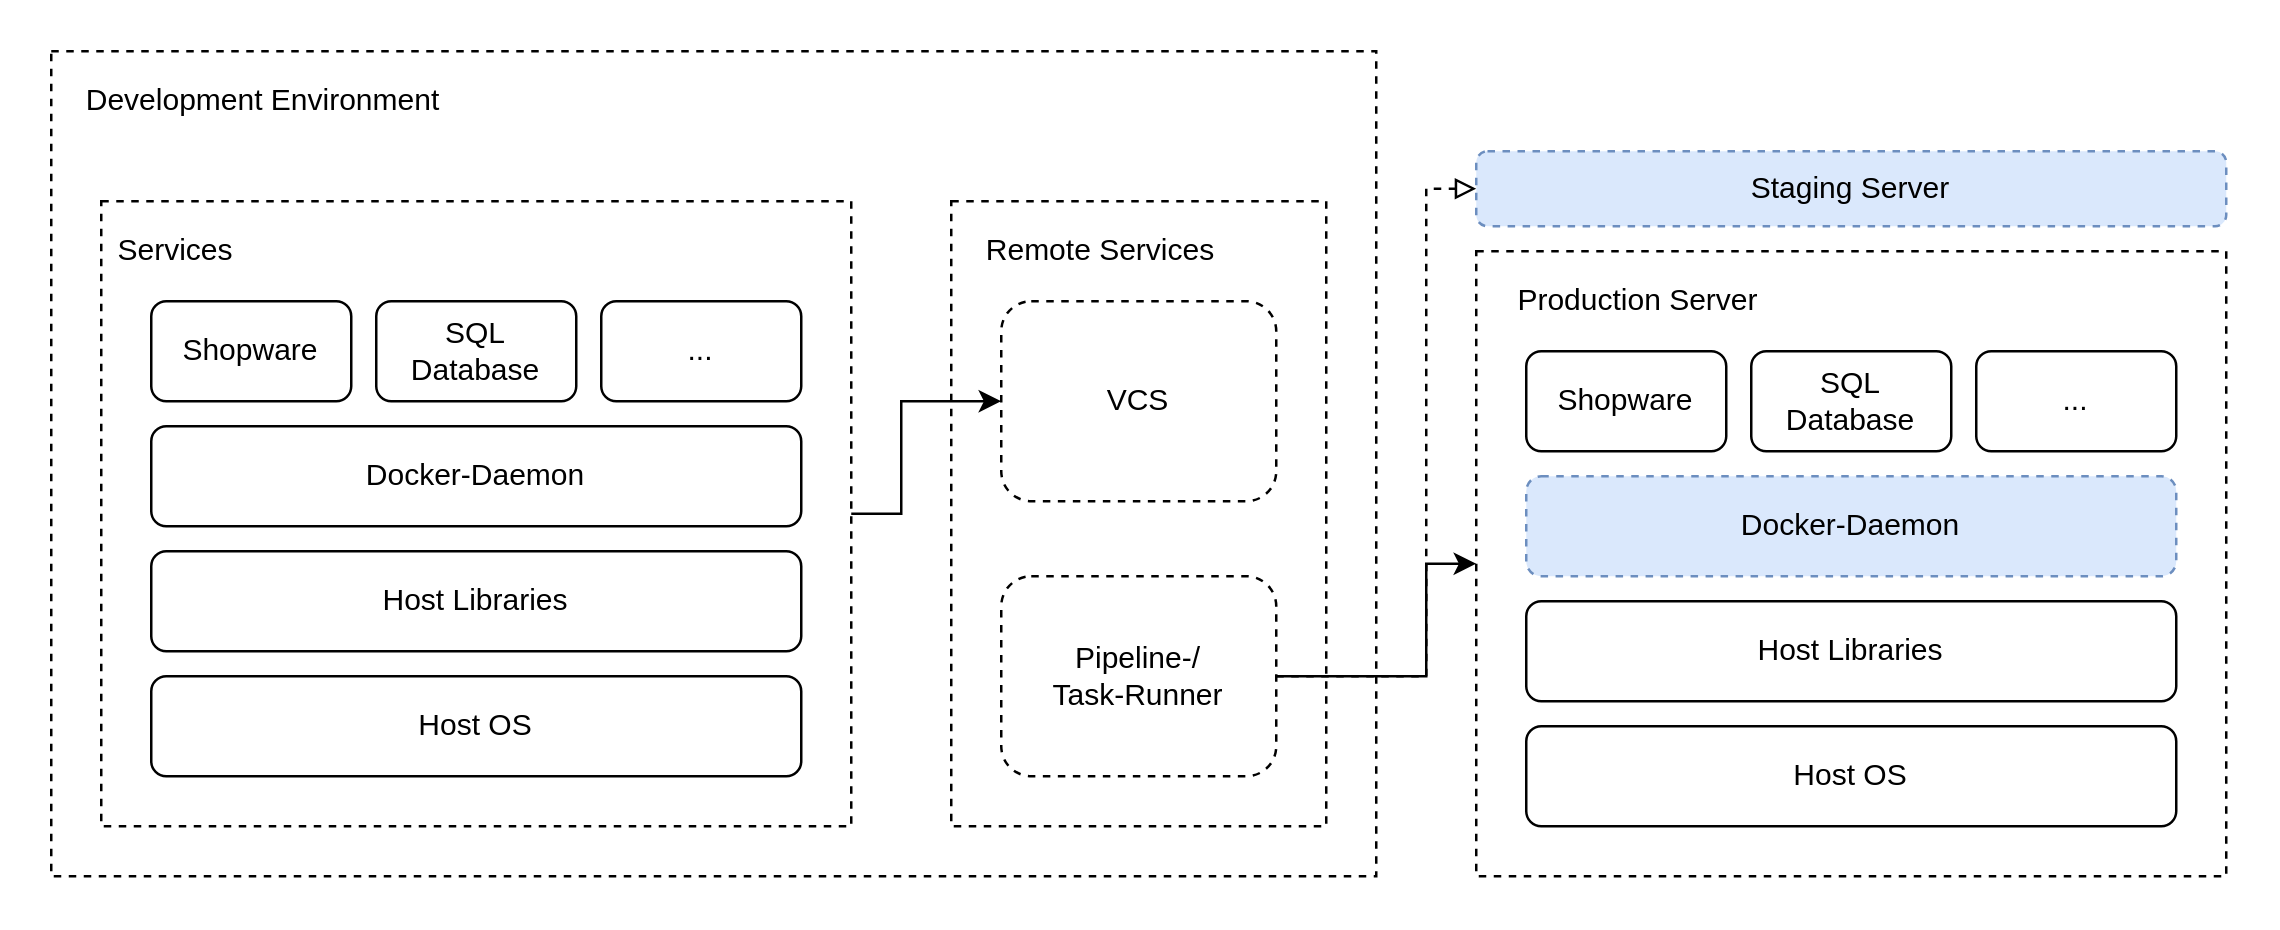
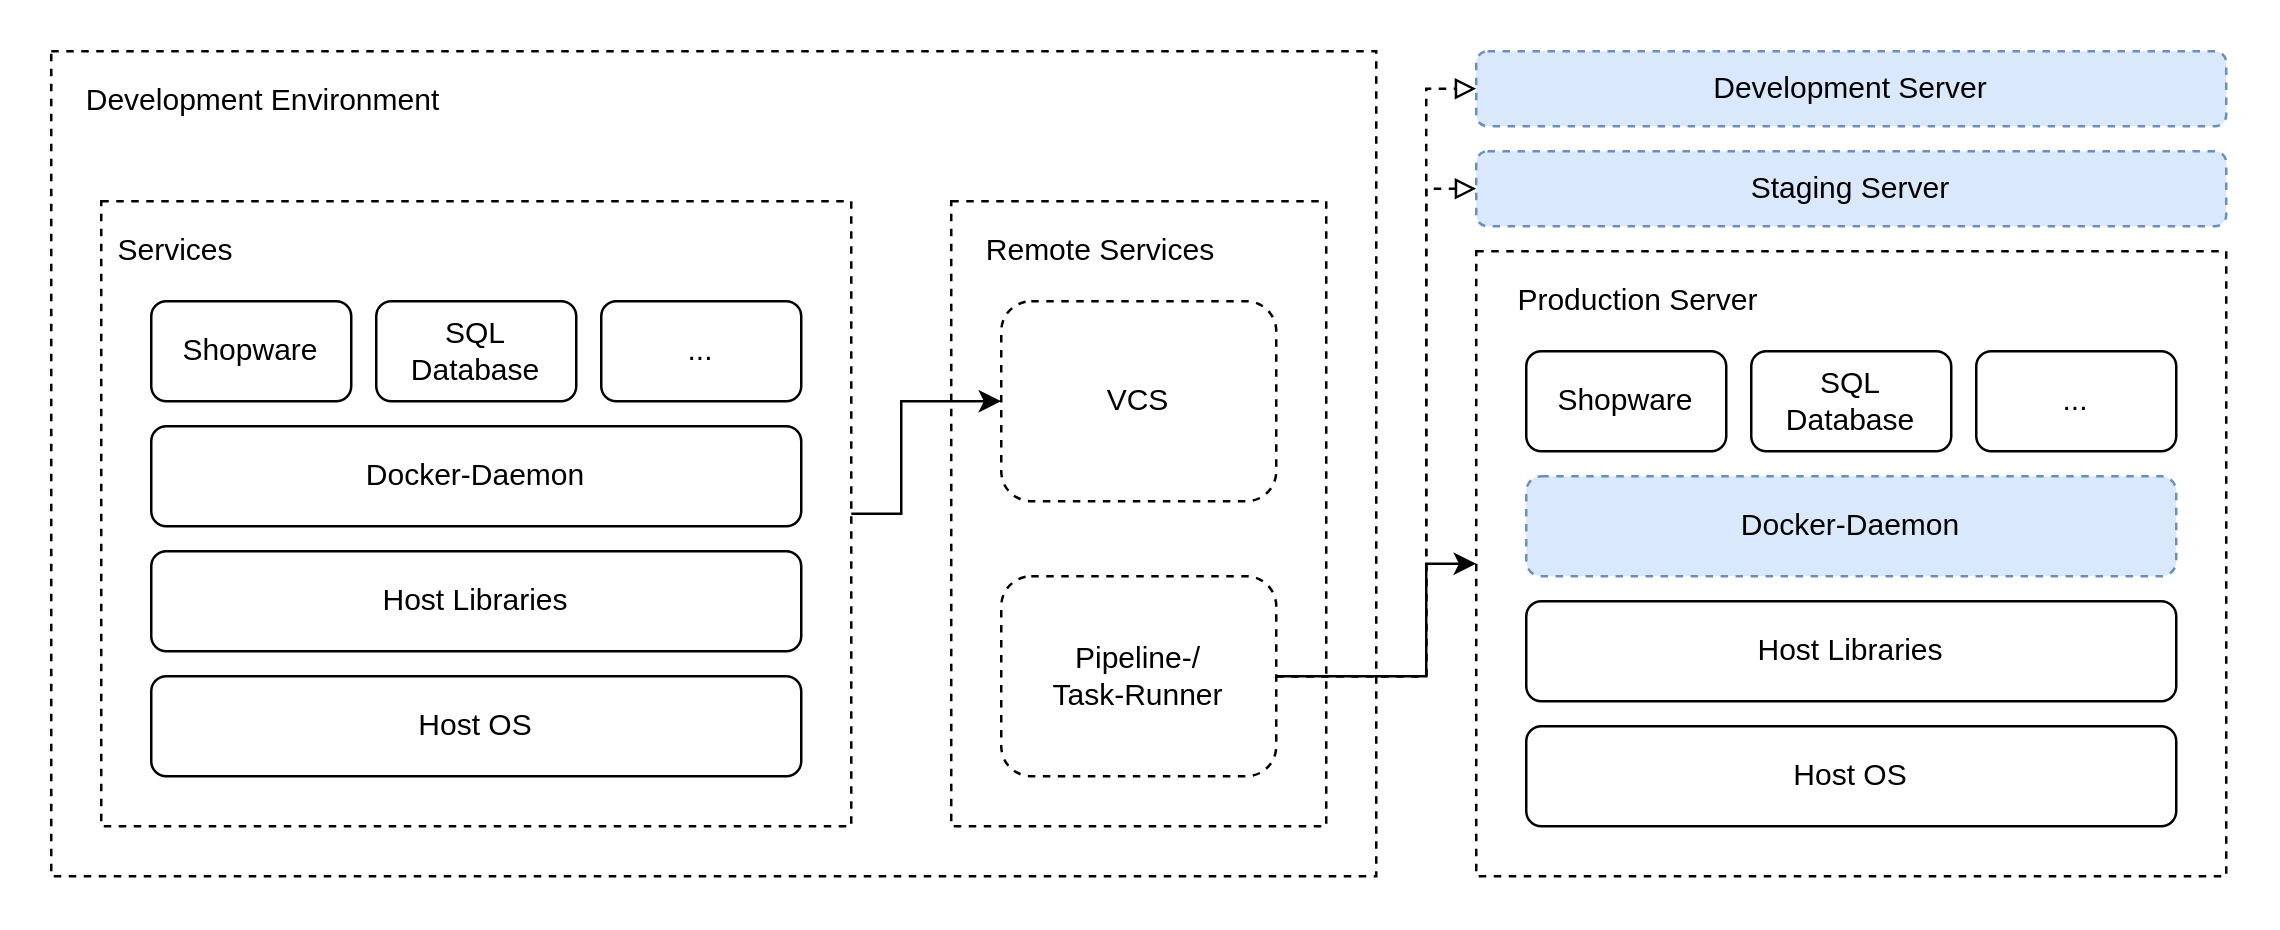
none -> (1851, 89)
none -> (1426, 121)
